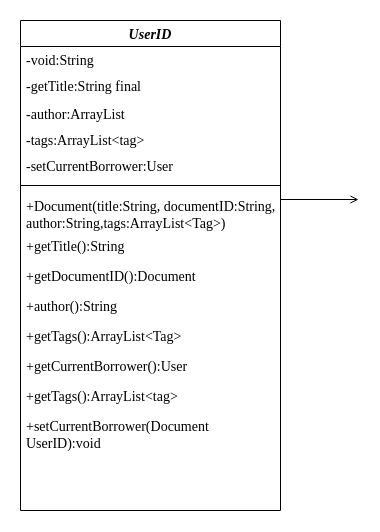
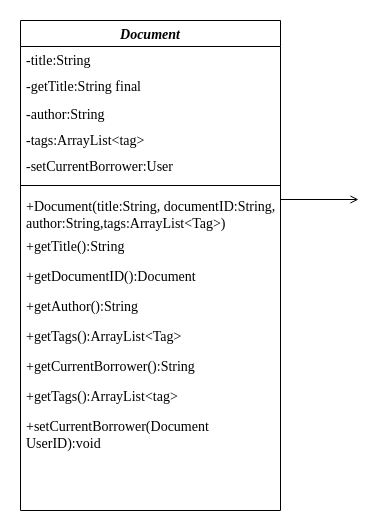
(151, 36) -> (151, 36)
(68, 62) -> (70, 62)
(90, 116) -> (78, 116)
(86, 308) -> (97, 308)
(127, 368) -> (133, 368)
